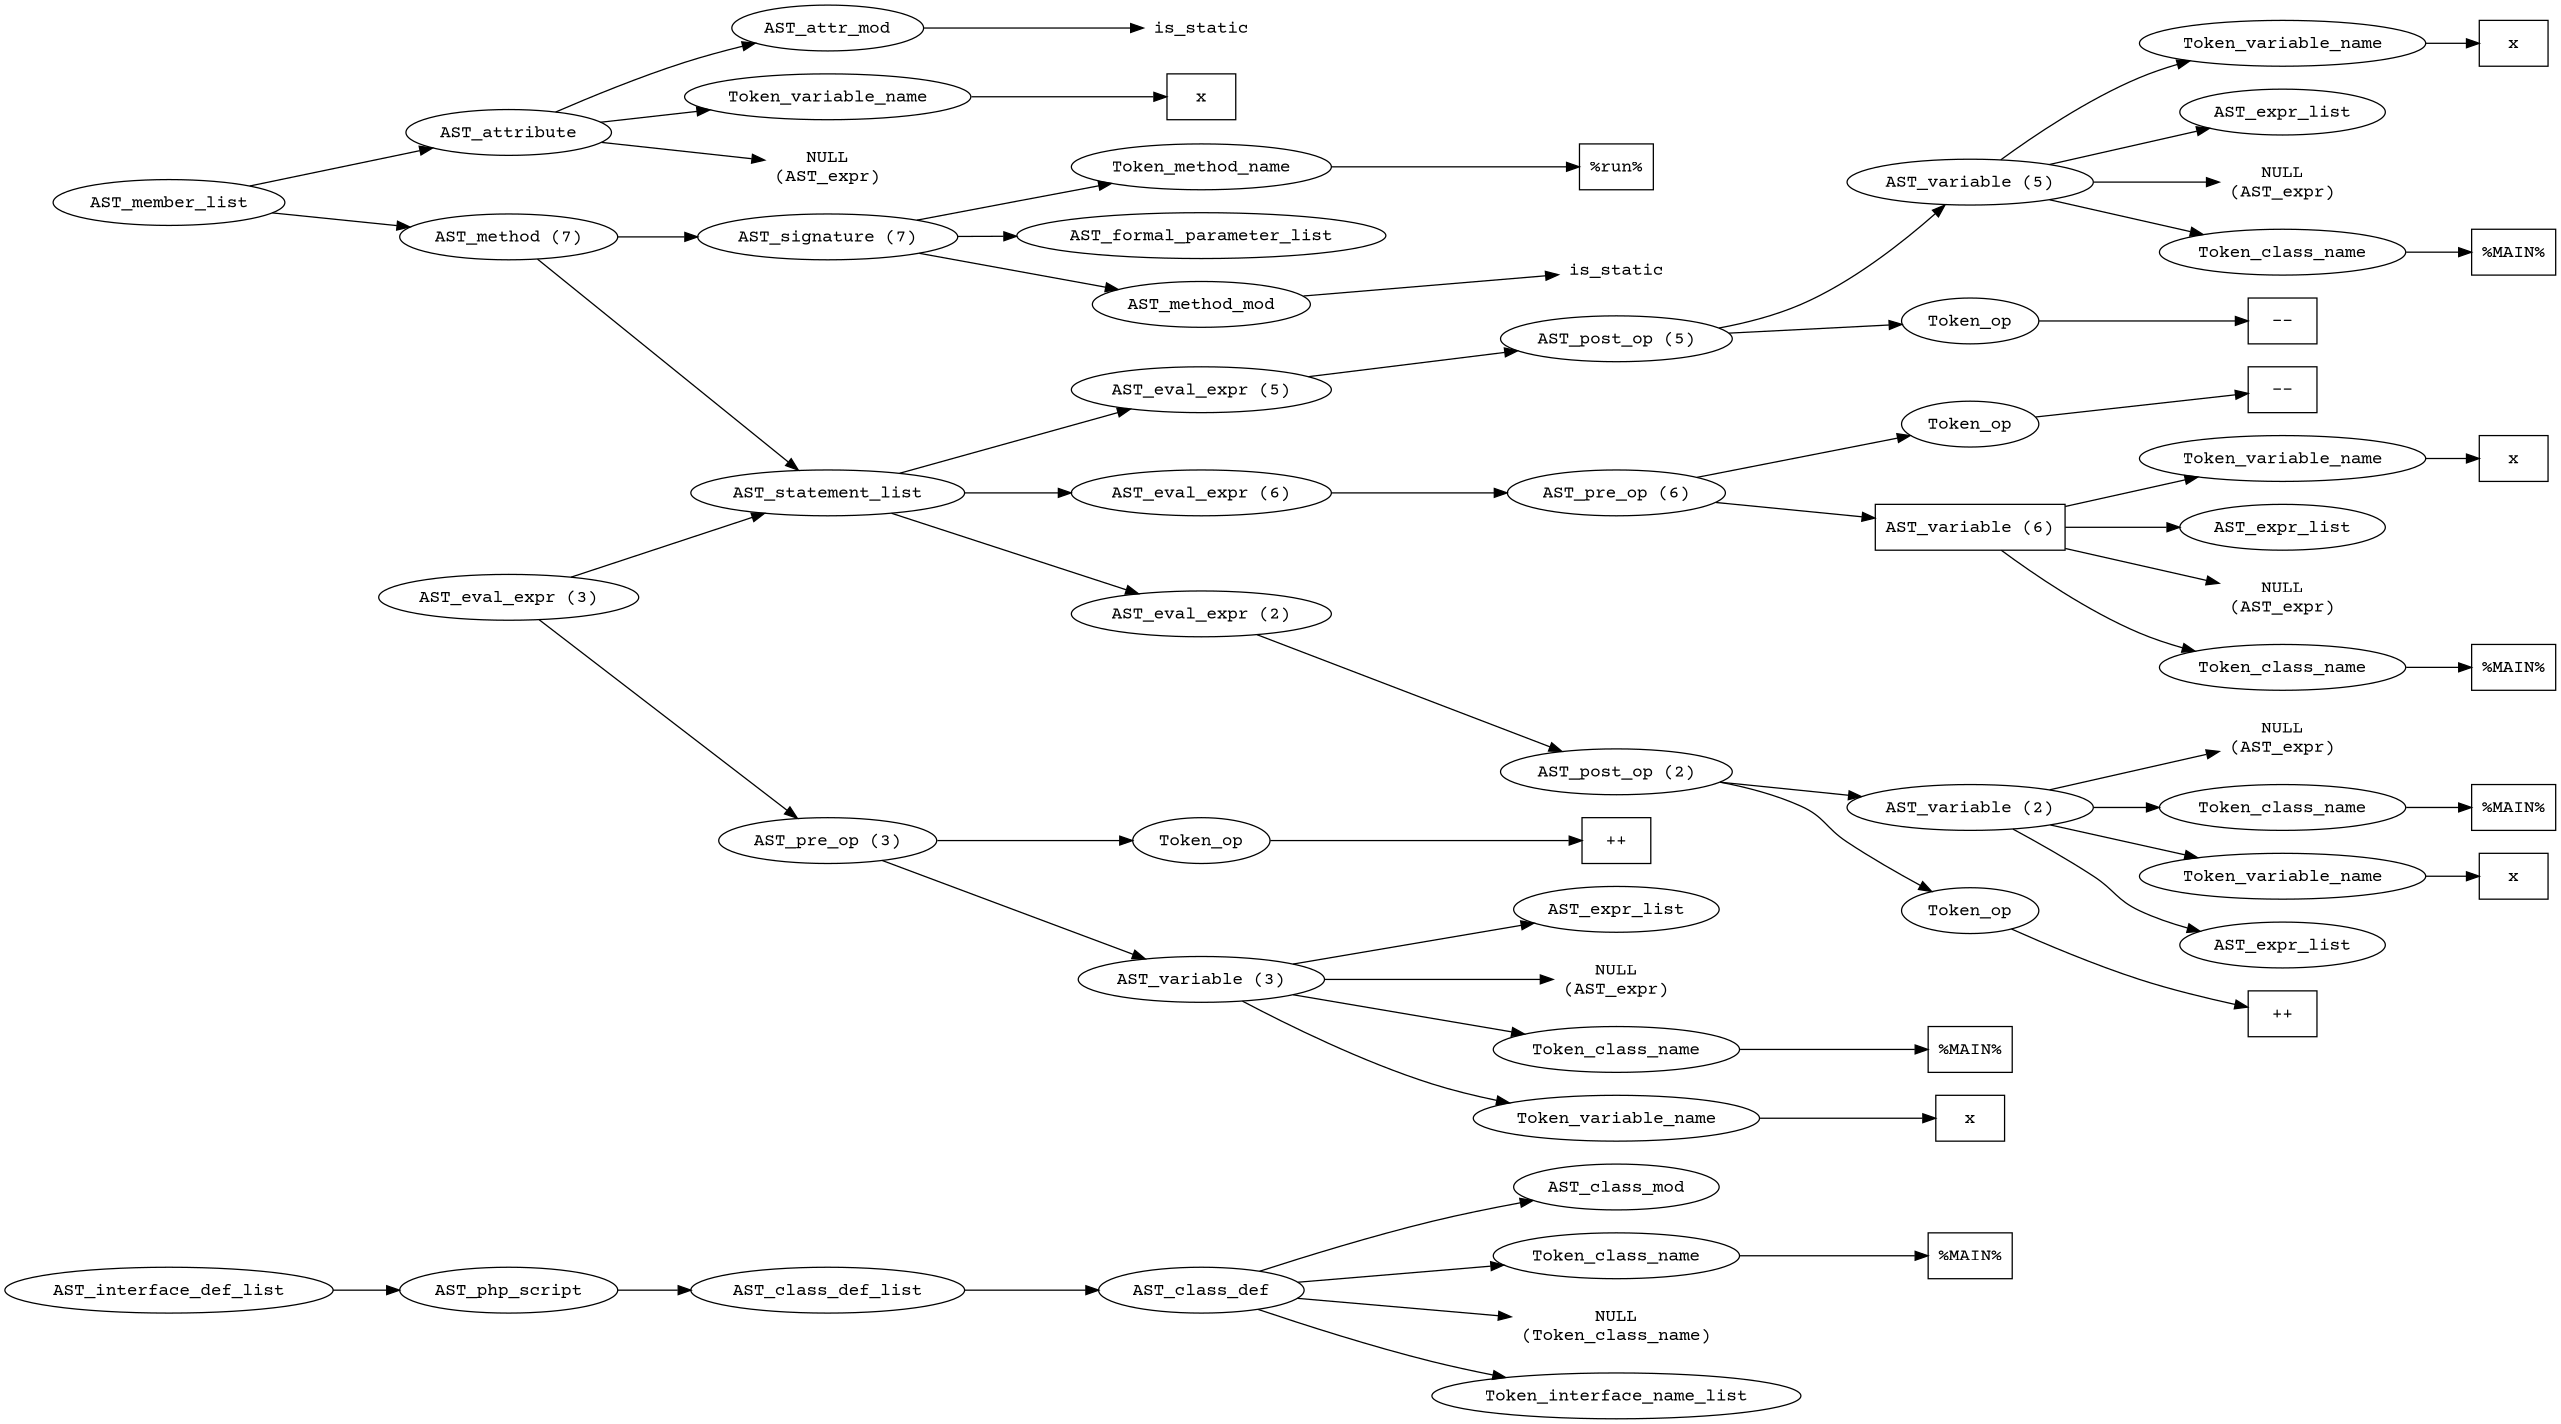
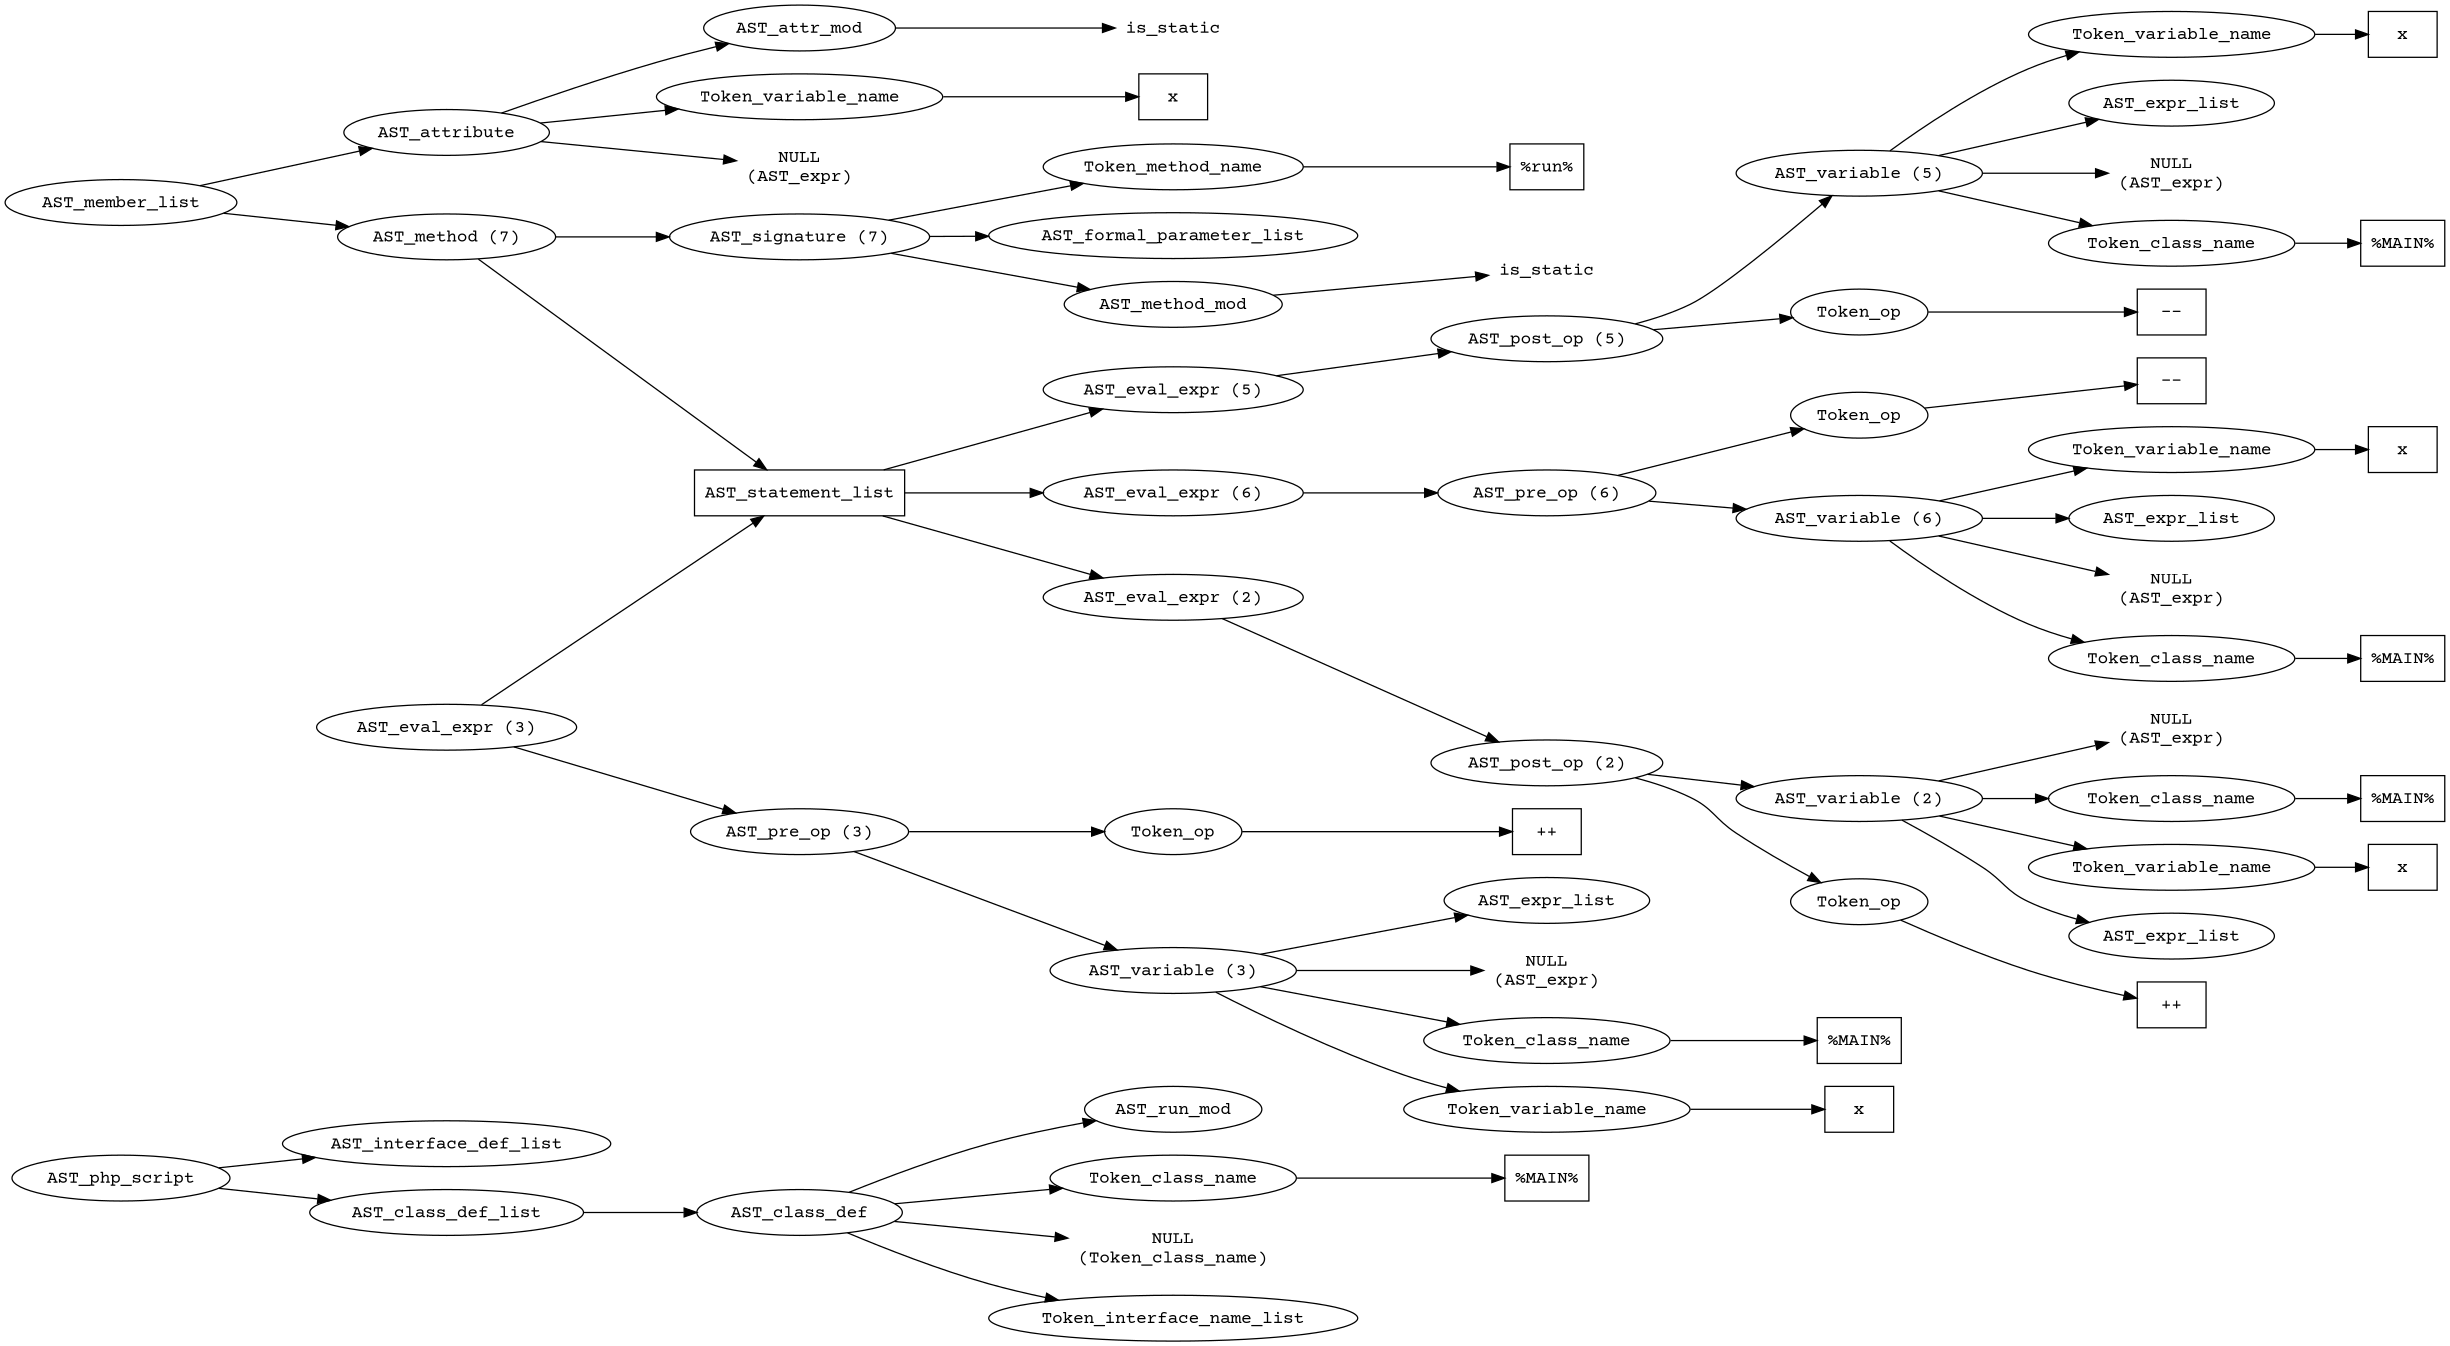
(828, 493) -> (800, 493)
(1970, 527) -> (1859, 518)
(1616, 1187) -> (1173, 1109)
(360, 1290) -> (261, 1163)
